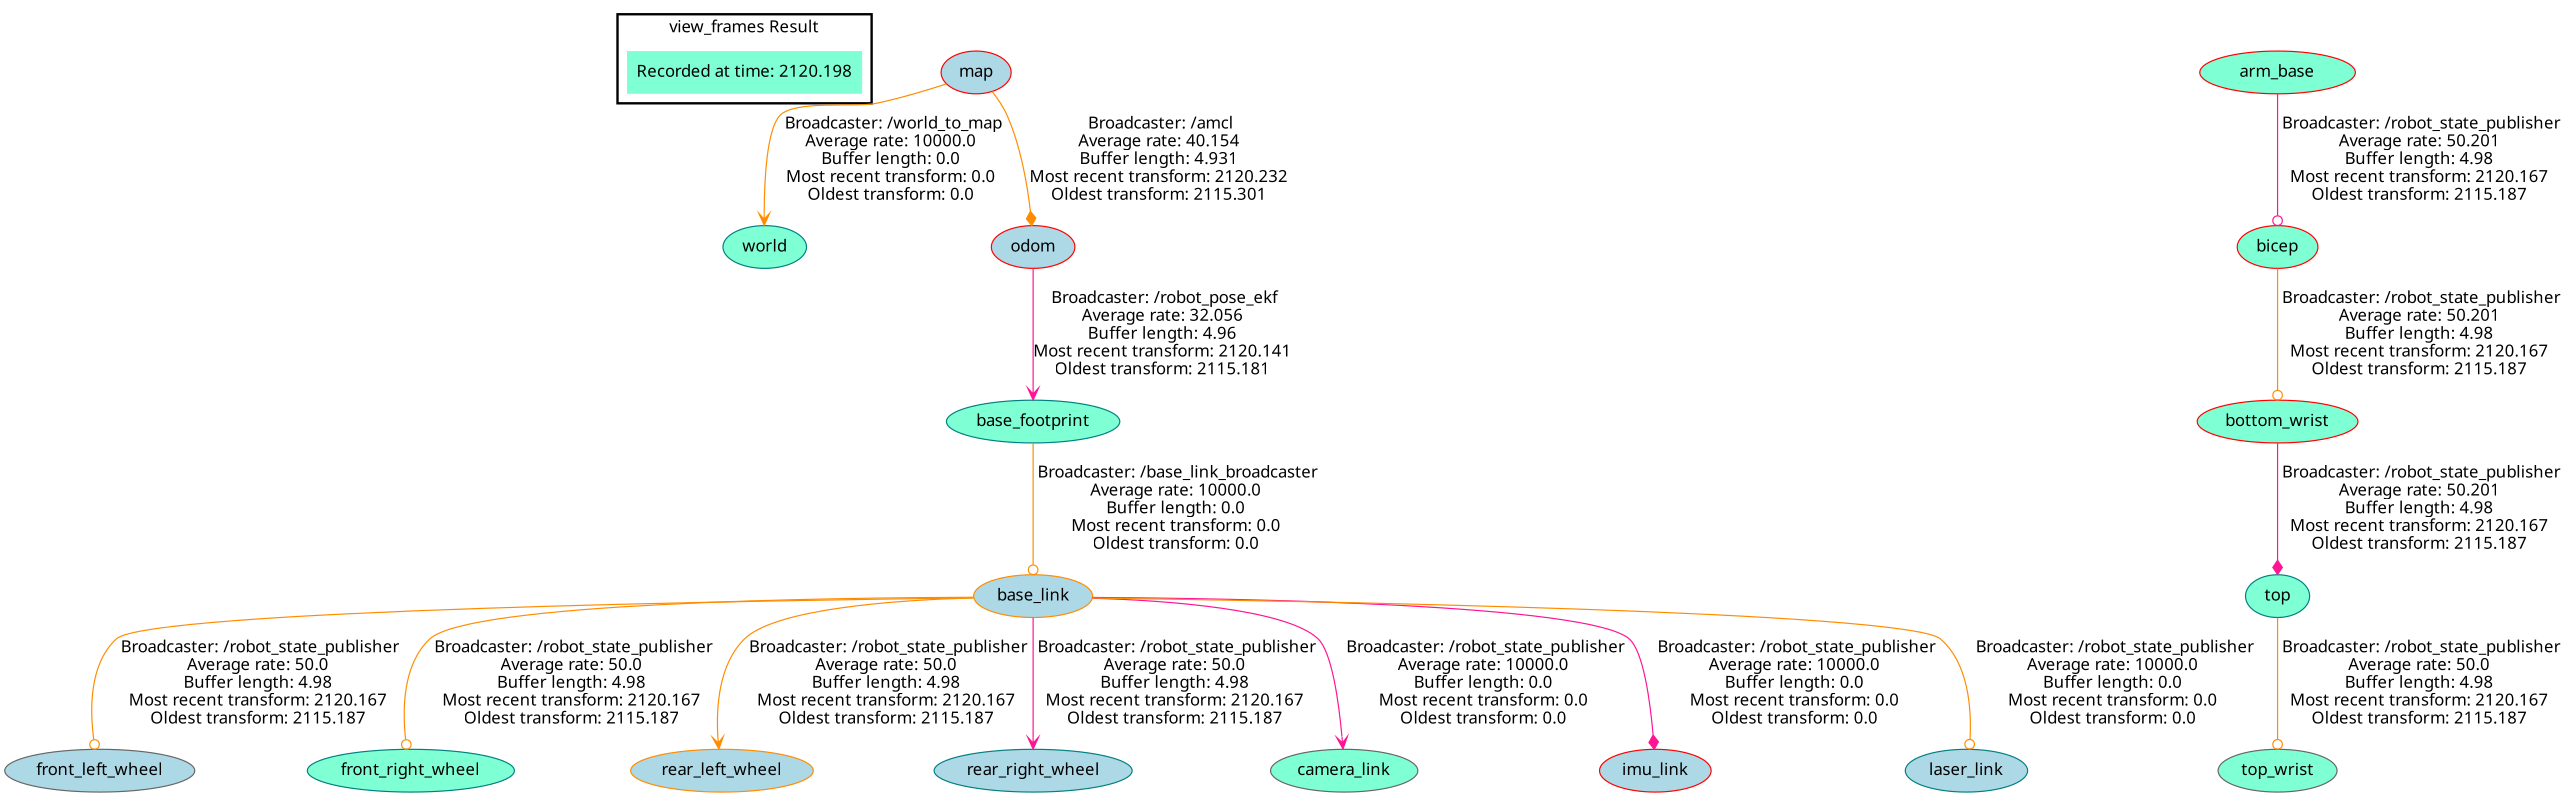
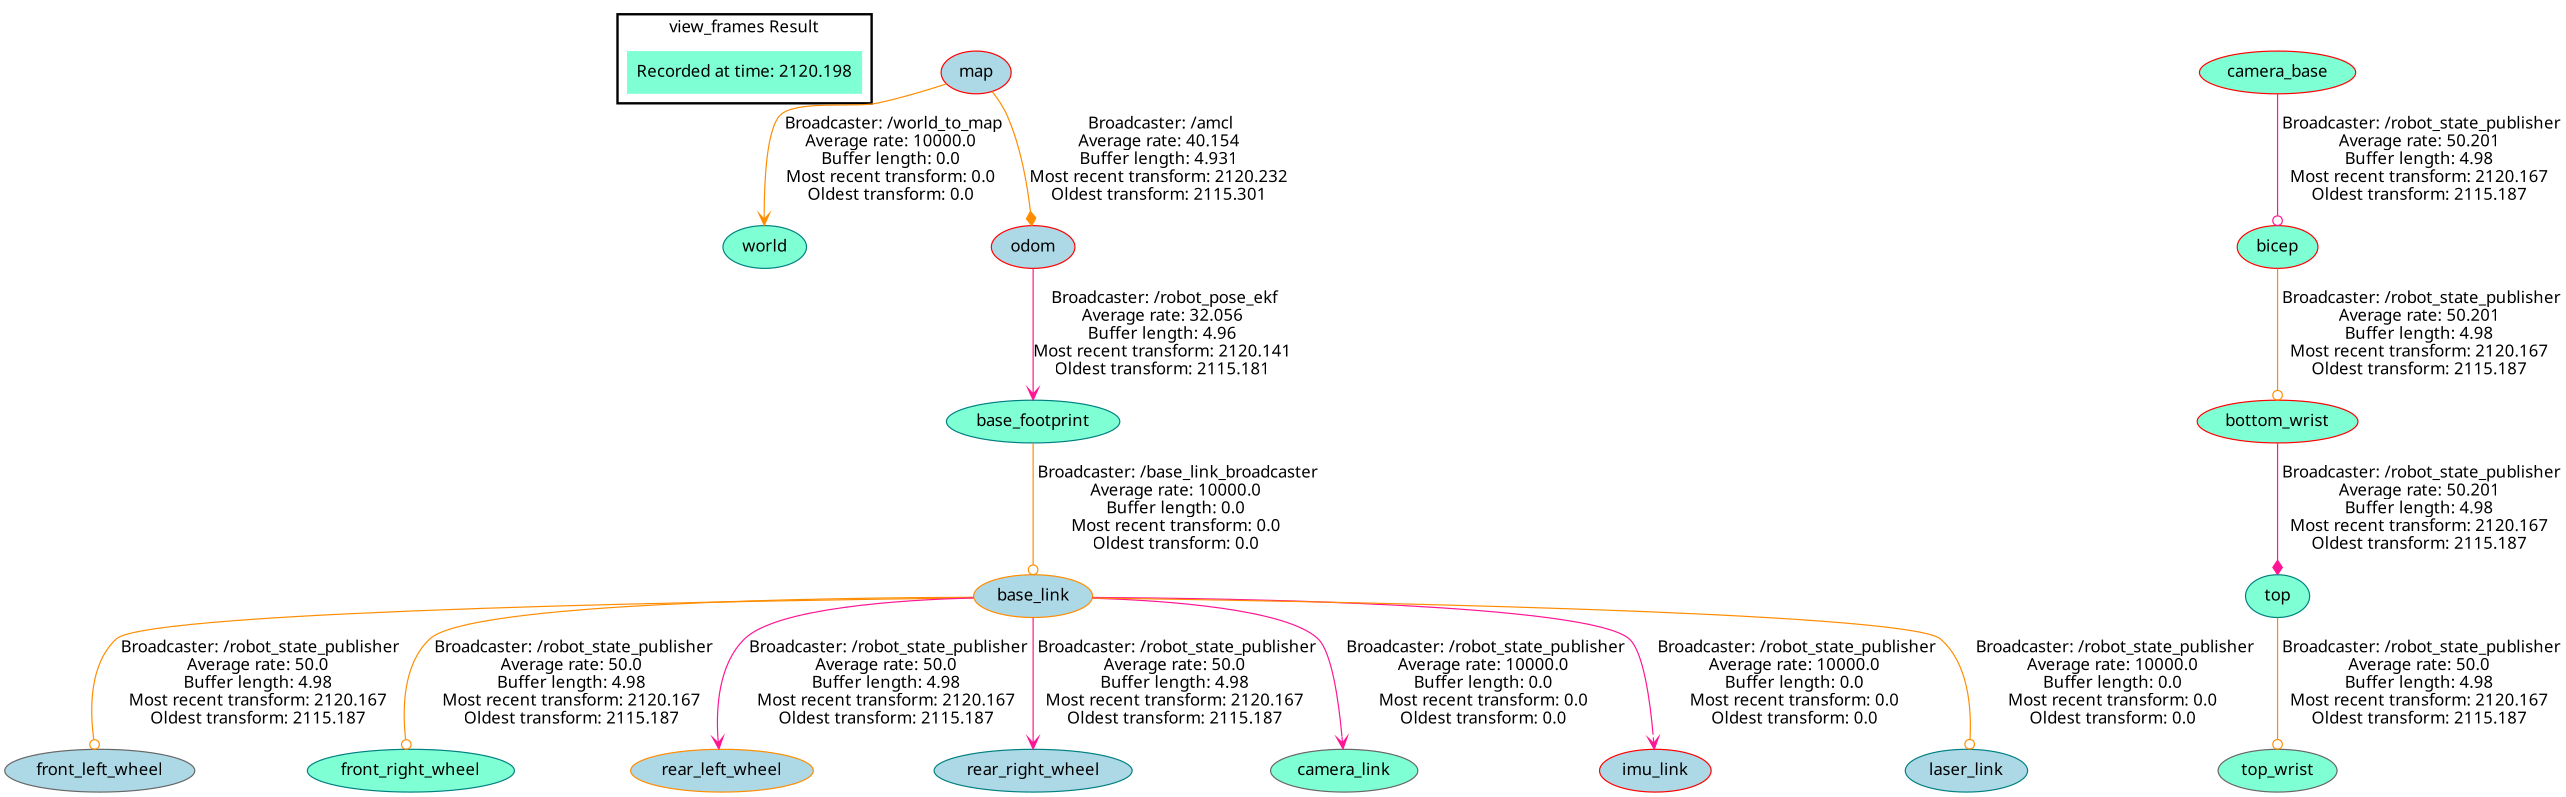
(2278, 72) -> (2278, 72)
(805, 615) -> (805, 615)
(1524, 615) -> (1524, 615)
